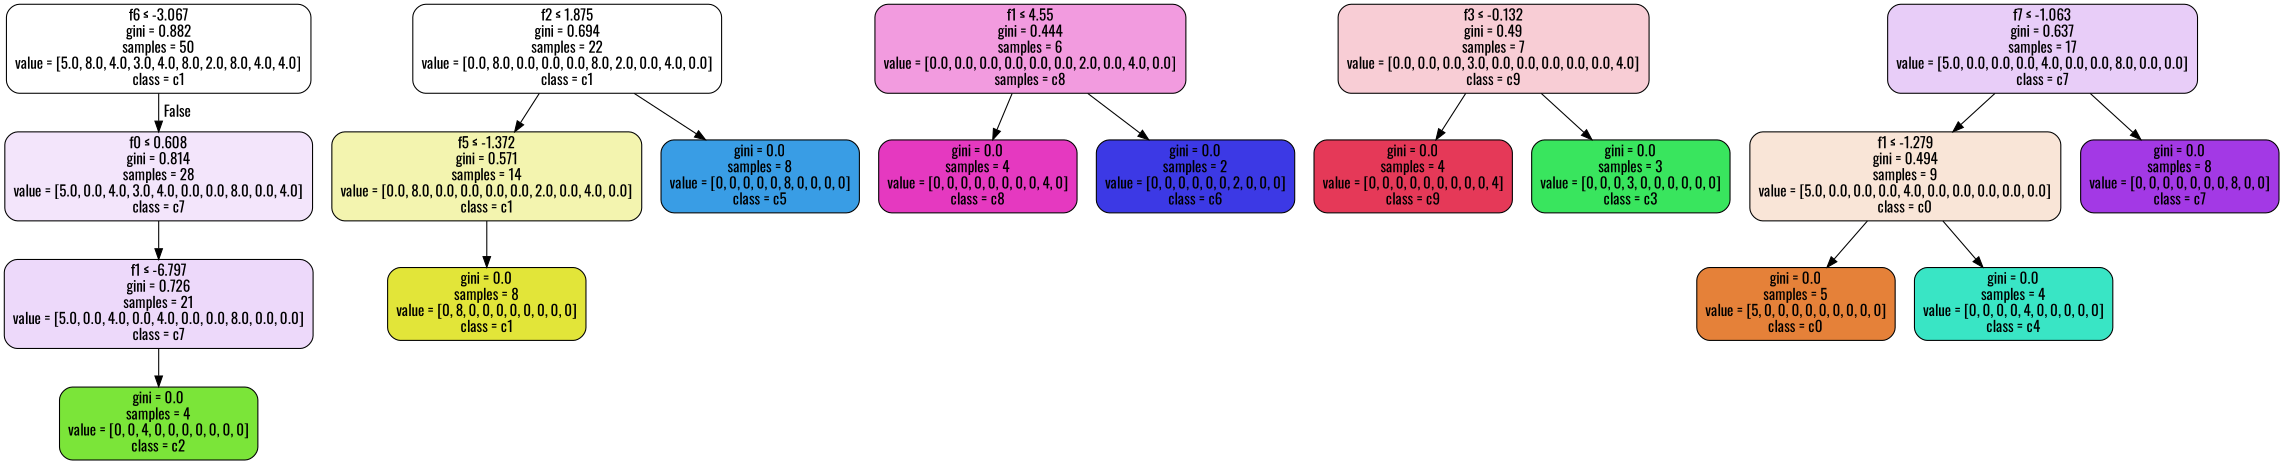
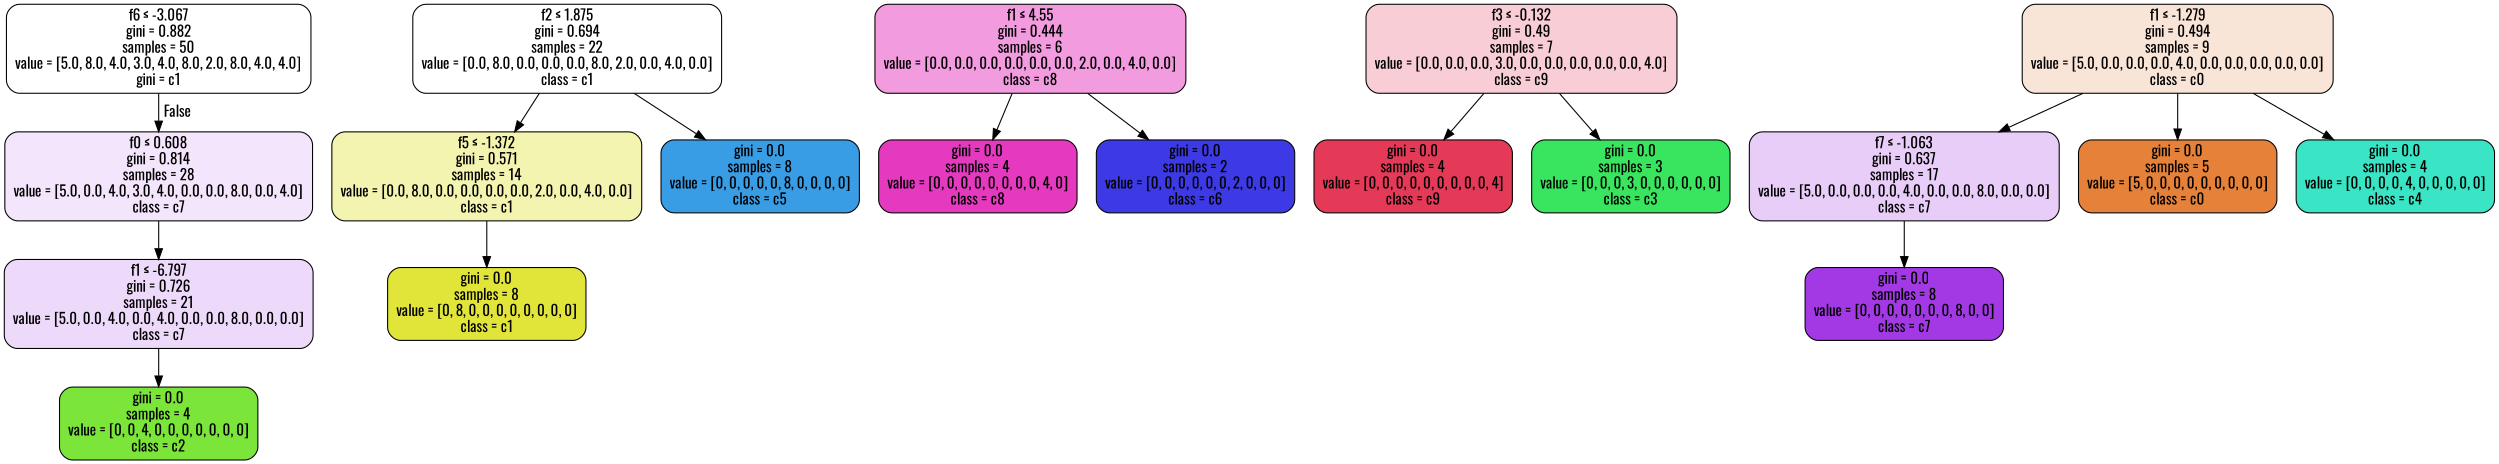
(159, 80) -> (159, 80)
(1030, 80) -> (1030, 80)
(1978, 109) -> (2046, 110)
